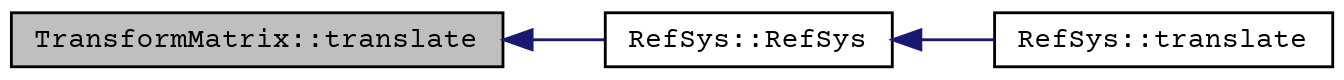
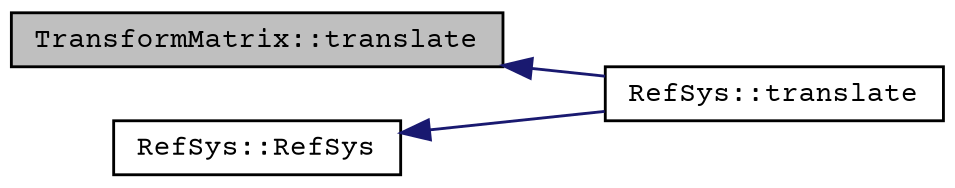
(569, 40) -> (568, 72)
